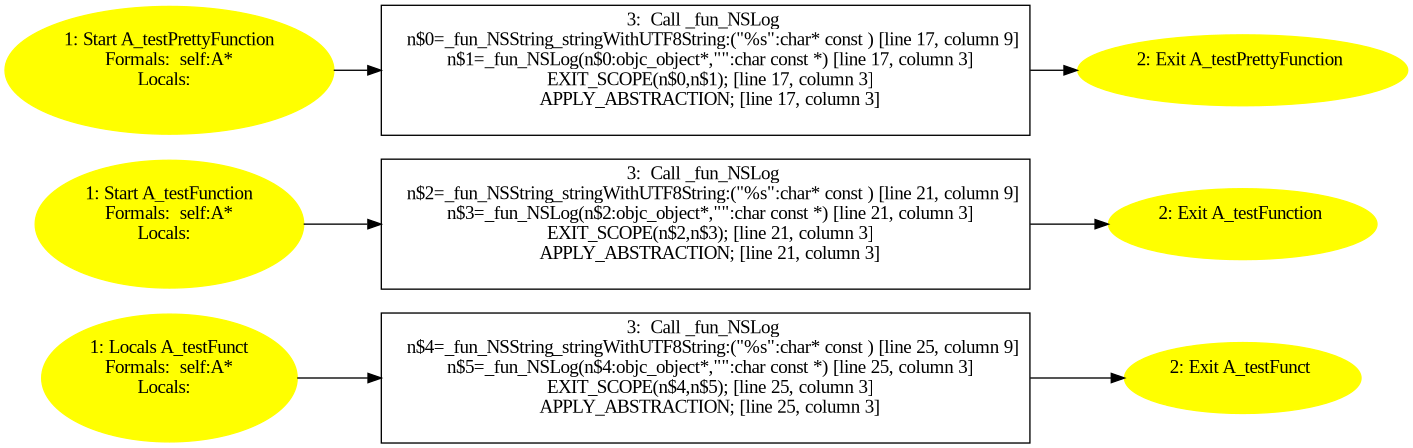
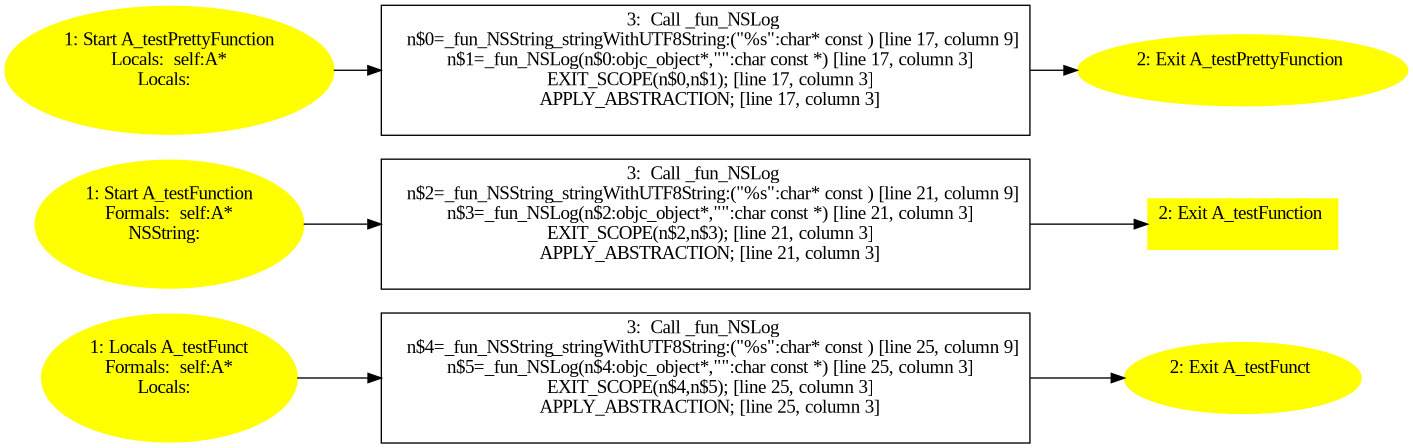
(169, 70) -> (169, 70)
(169, 224) -> (169, 224)
(1243, 224) -> (1243, 224)
